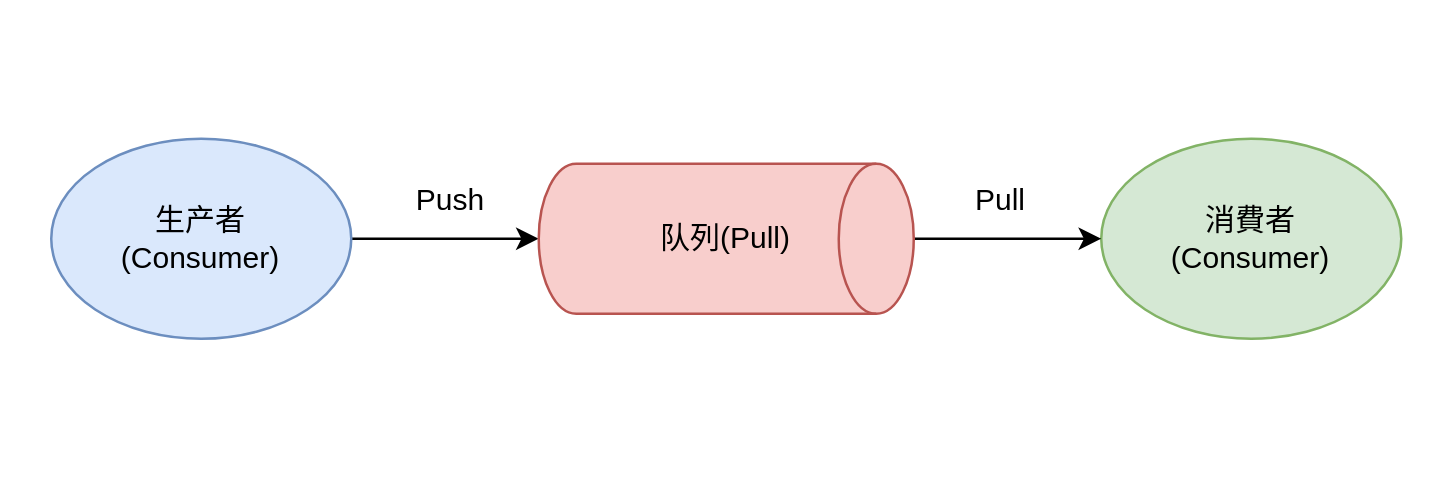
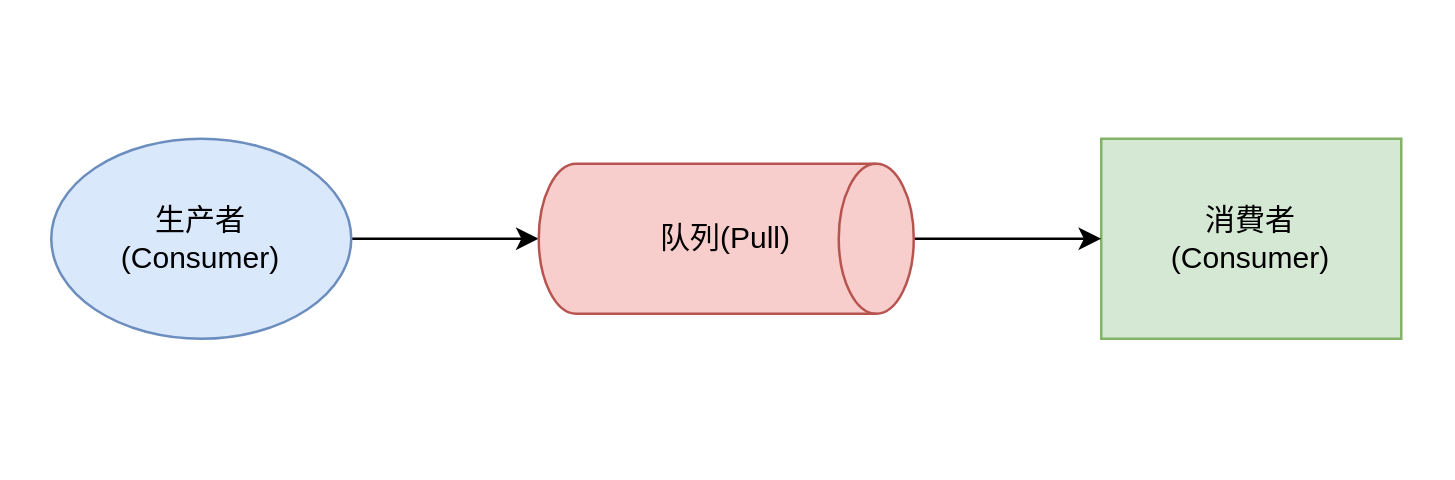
(451, 201) -> none
(1001, 201) -> none
(1251, 239) -> (1251, 239)
